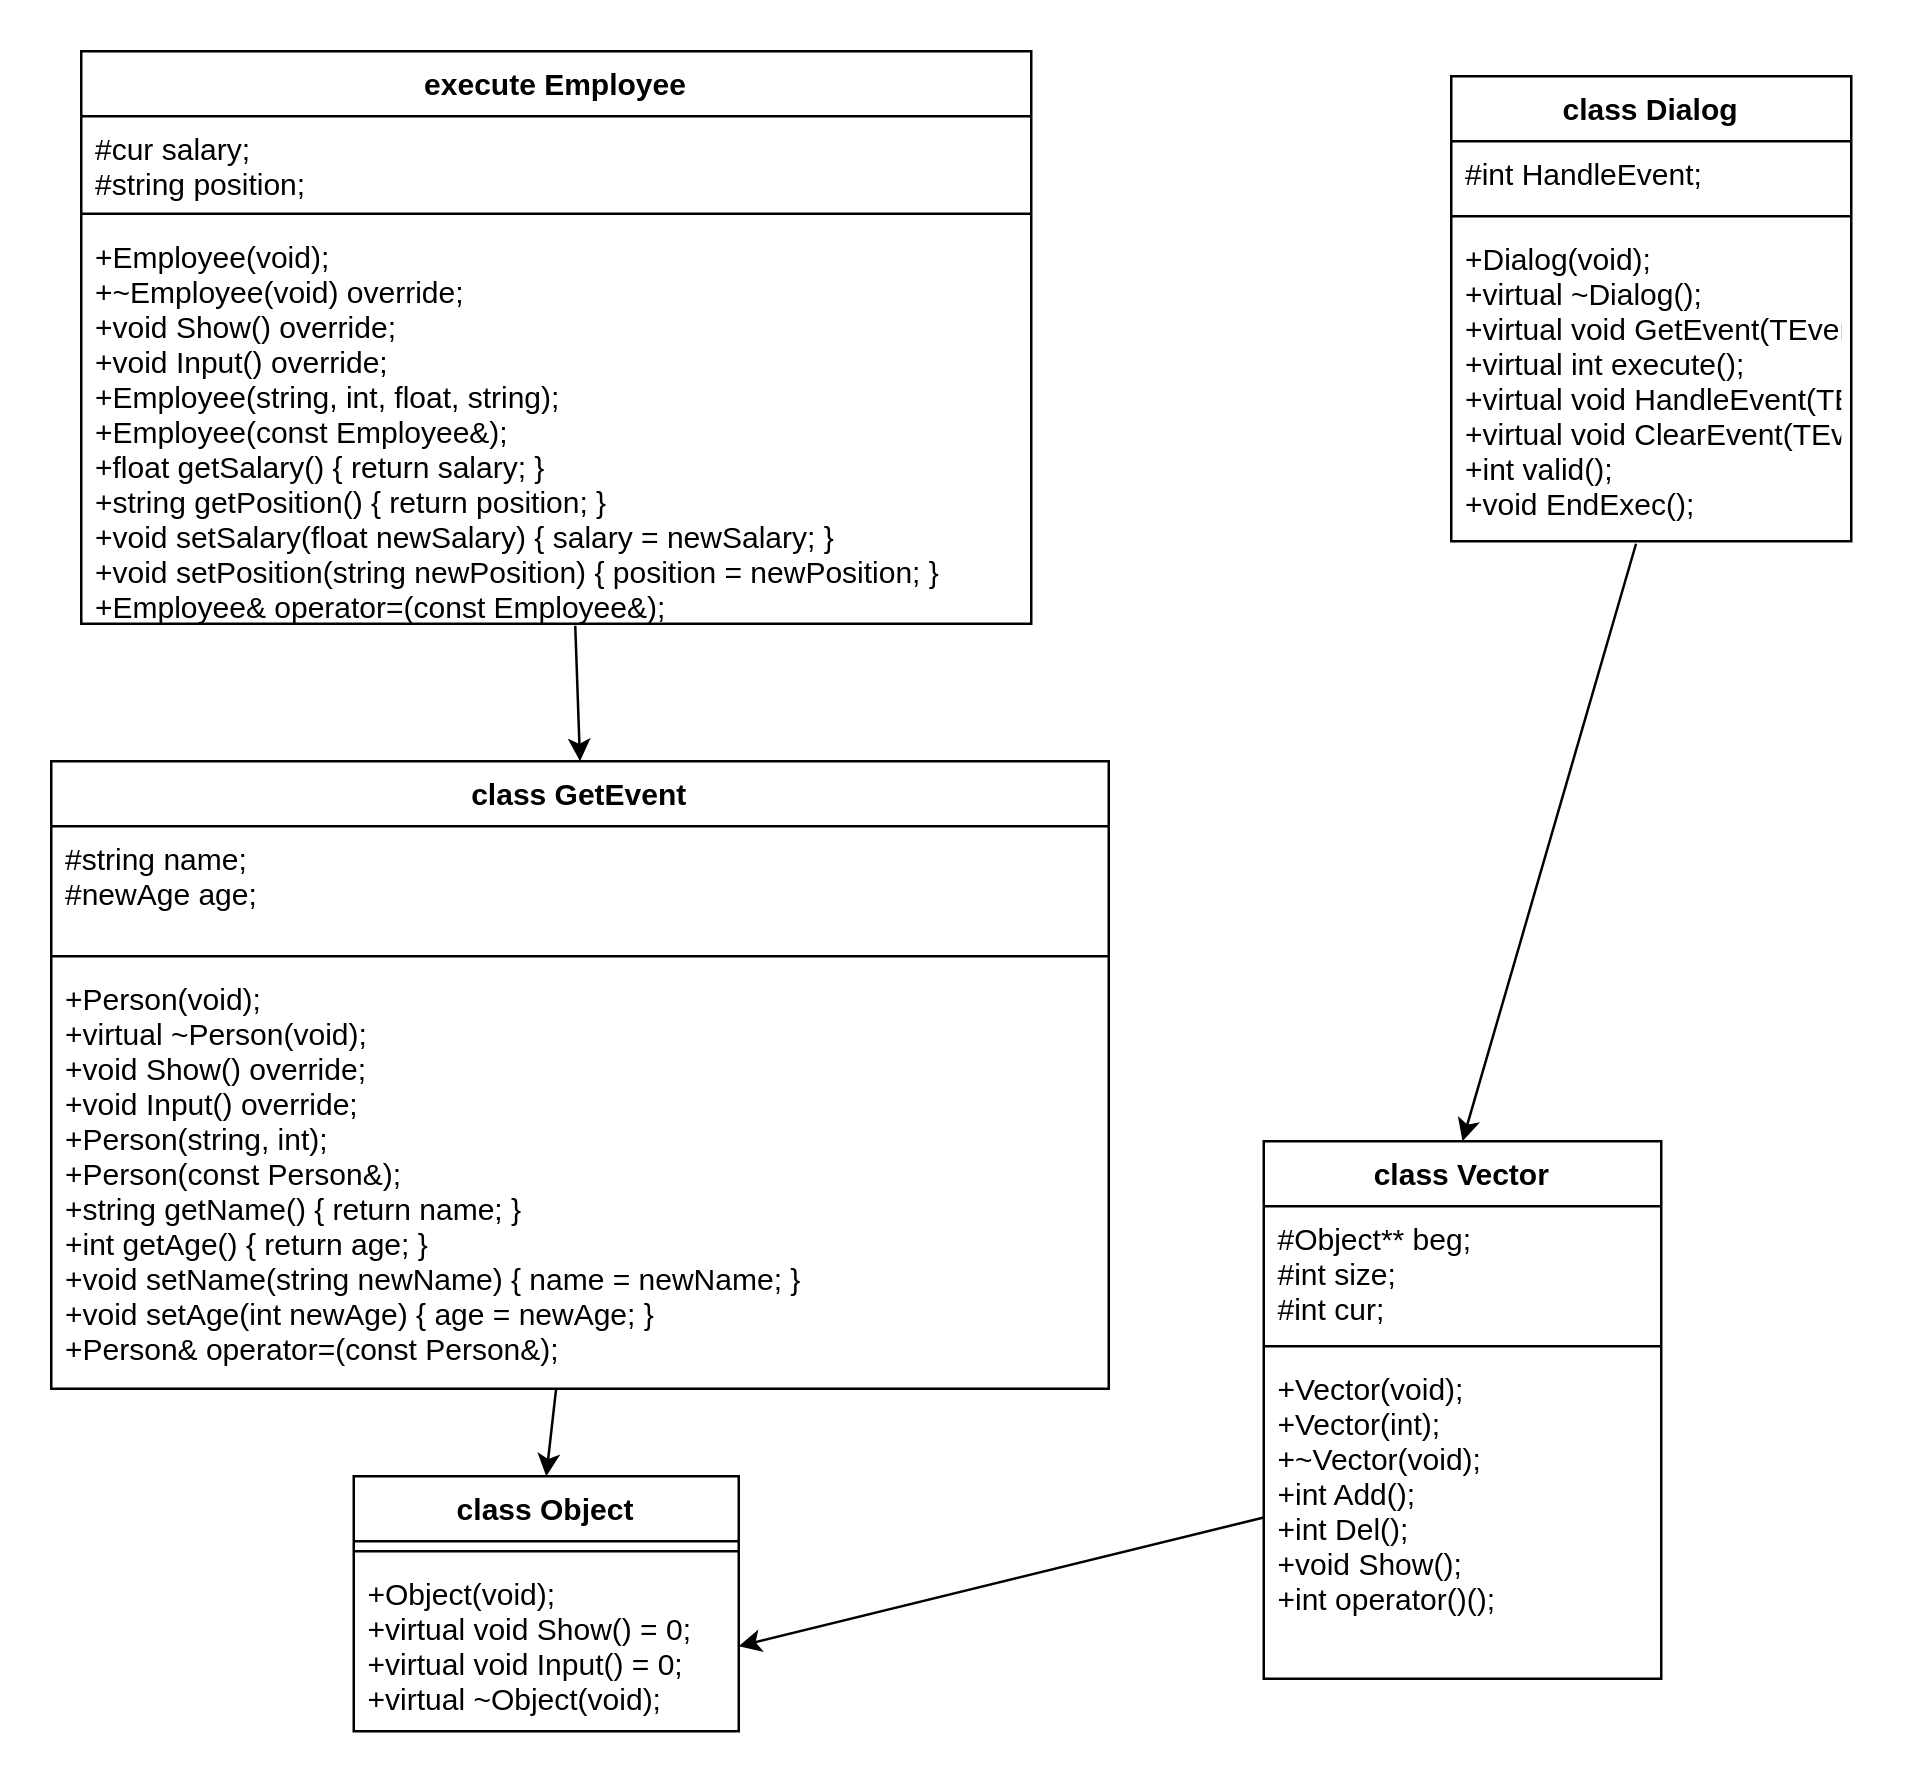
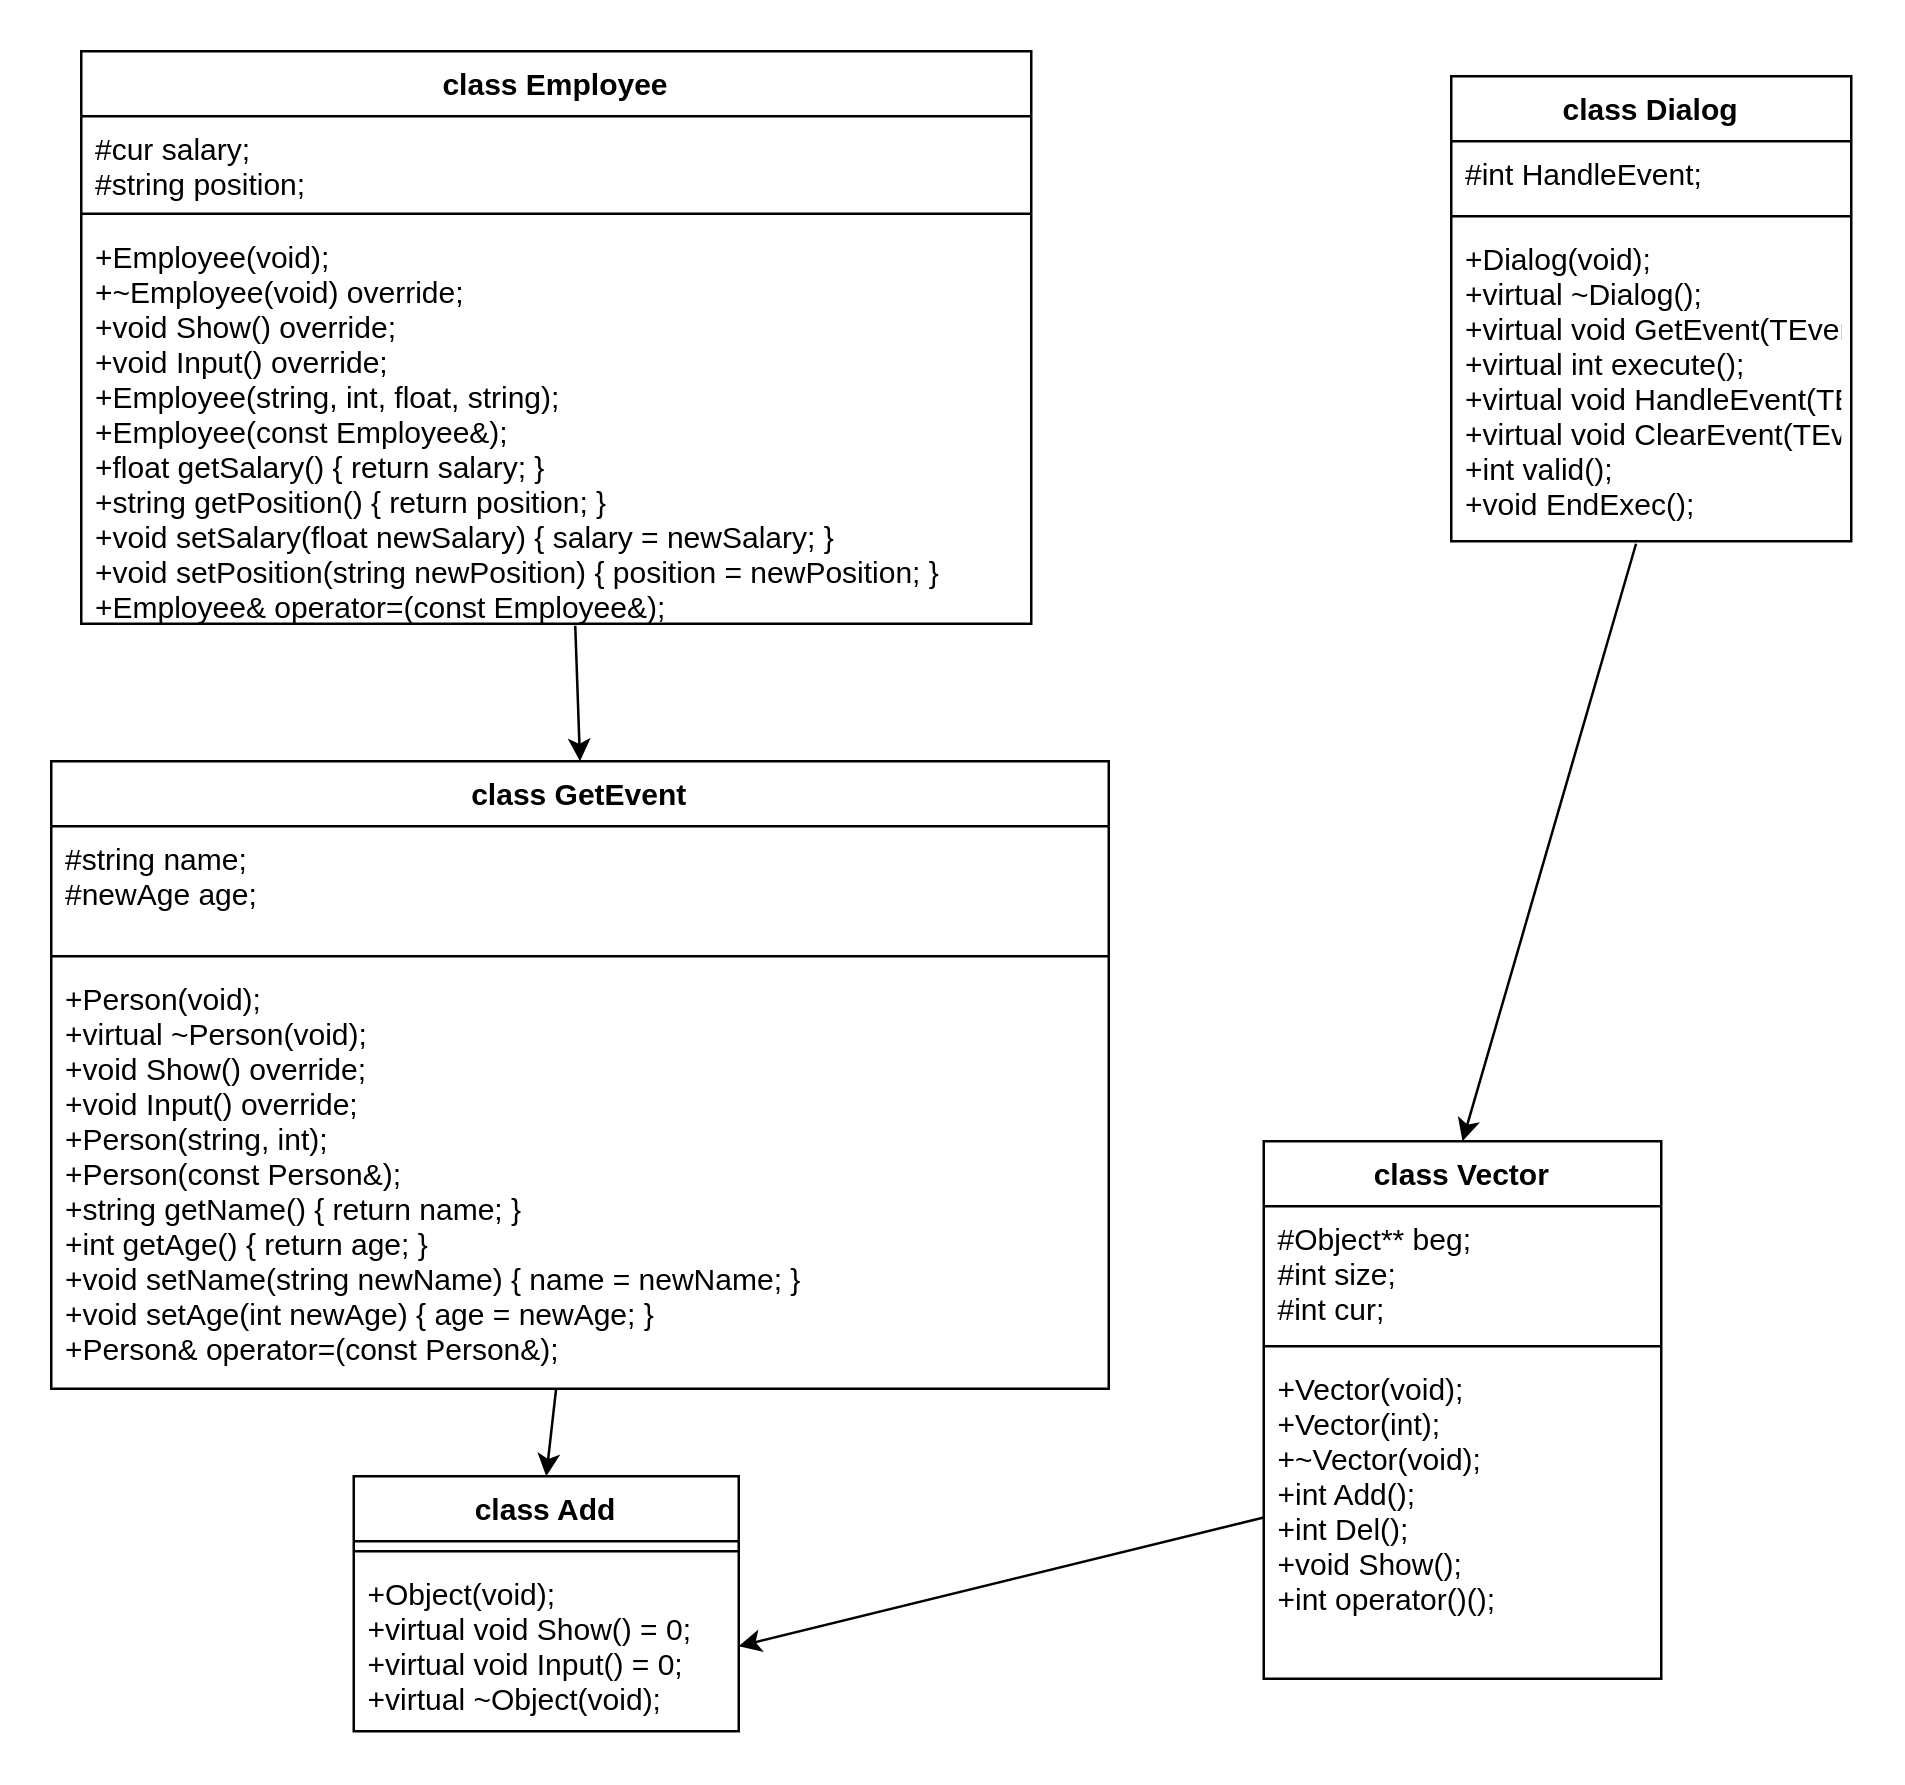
(555, 85) -> (555, 85)
(545, 1510) -> (545, 1510)
